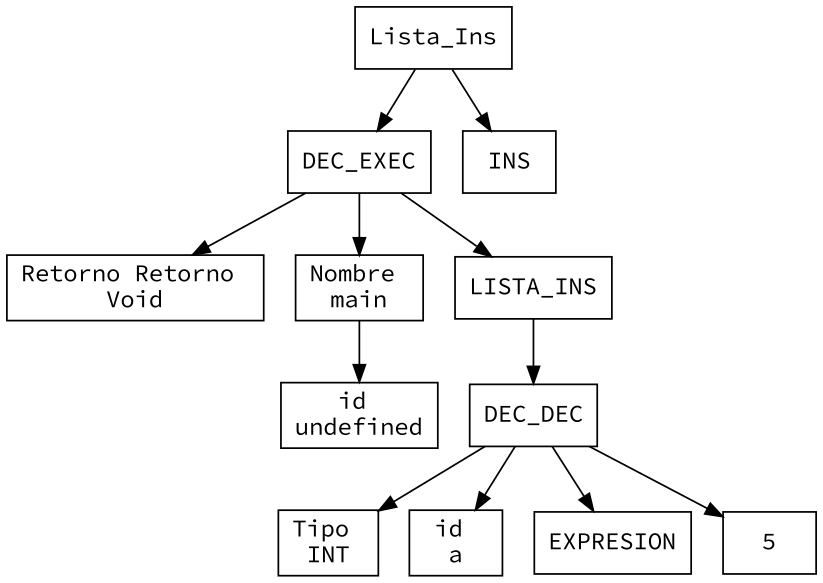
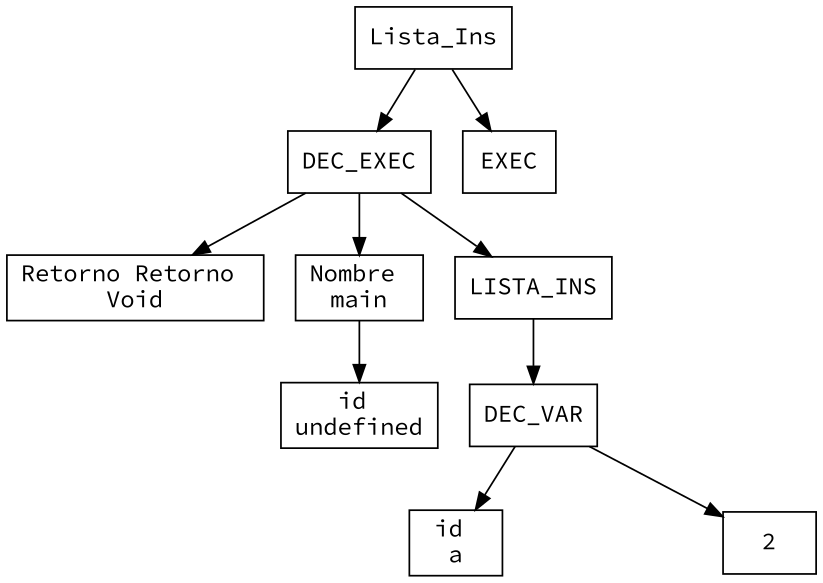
(509, 162) -> (509, 162)
(533, 415) -> (533, 415)
(328, 543) -> none
(613, 543) -> none
(770, 543) -> (770, 543)
